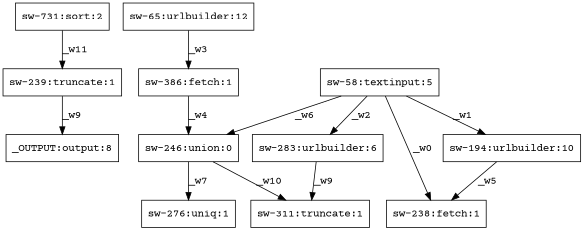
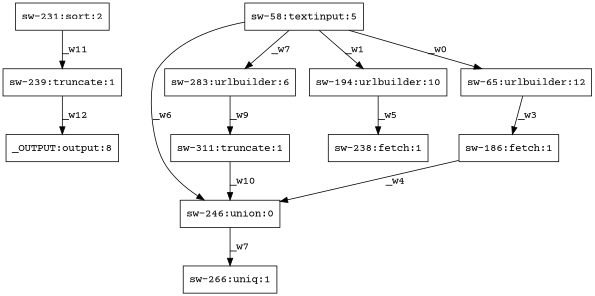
(62, 17) -> (62, 17)
(189, 82) -> (509, 148)
(72, 115) -> (75, 115)
(361, 115) -> (281, 49)
(406, 145) -> (411, 48)
(246, 179) -> (230, 177)
(189, 214) -> (230, 280)
